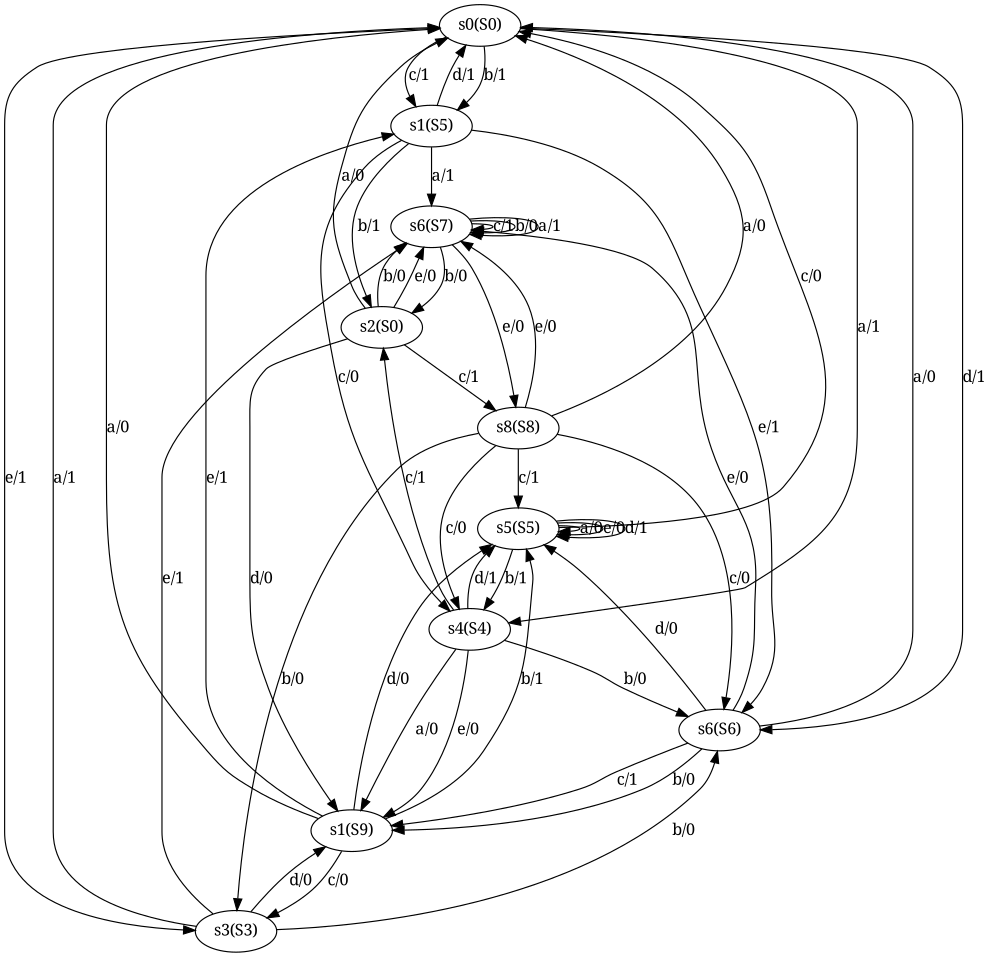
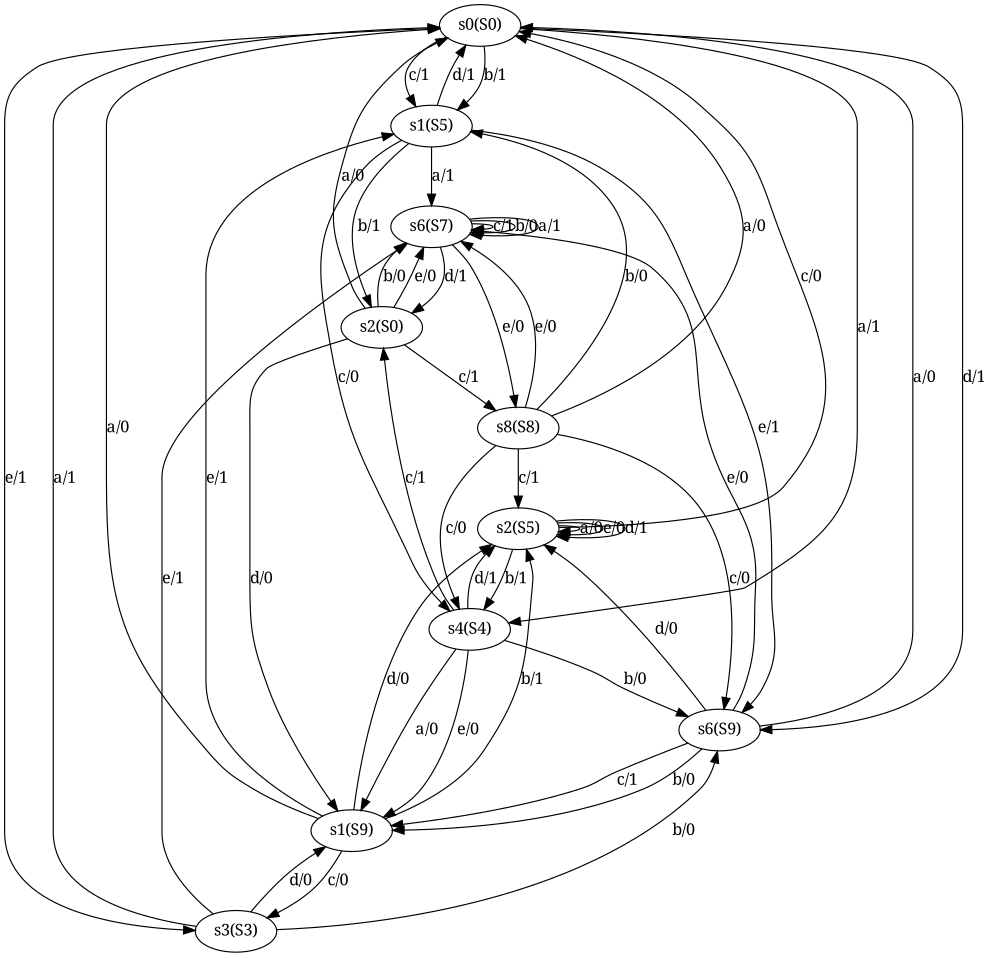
(456, 277) -> (456, 277)
(518, 529) -> (518, 529)
(298, 628) -> (625, 244)
(720, 730) -> (720, 730)
